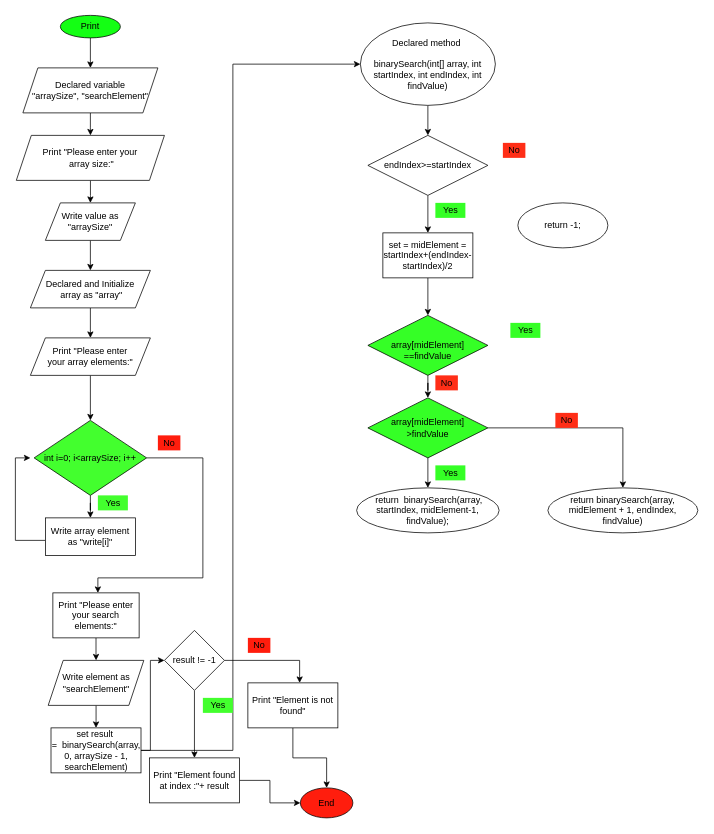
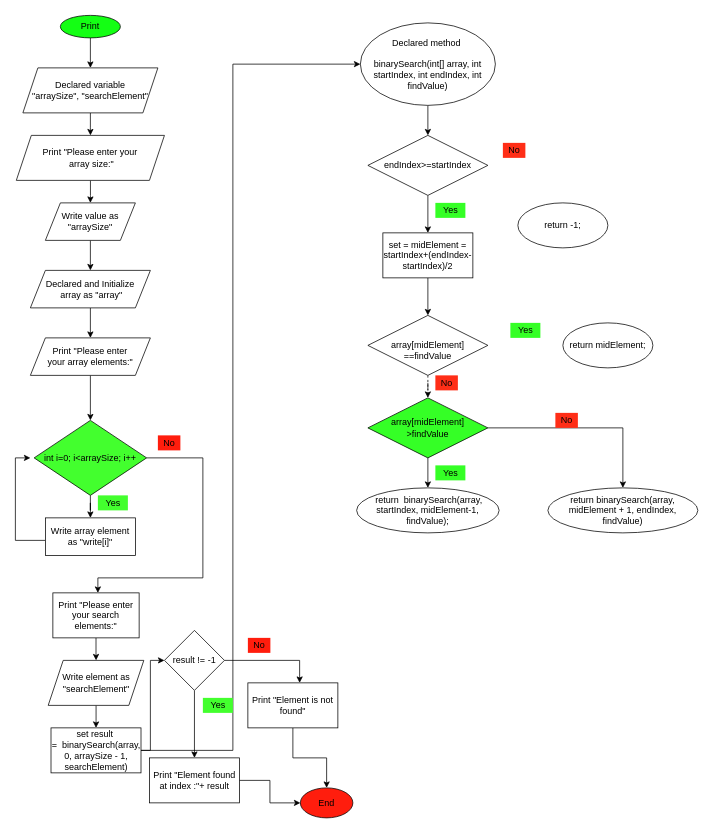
(428, 345) -> (428, 345)
none -> (608, 345)
(428, 389) -> (428, 389)
